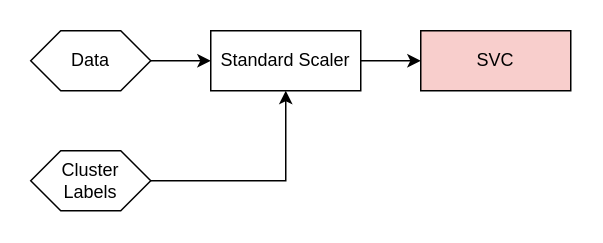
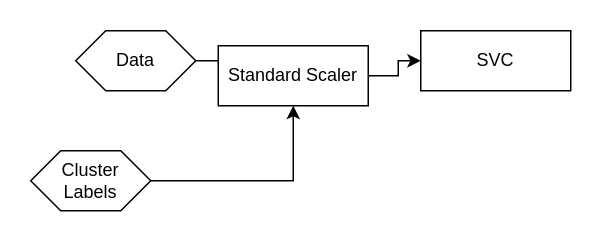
(91, 61) -> (136, 61)
(286, 61) -> (293, 76)
(496, 61) -> (496, 61)
